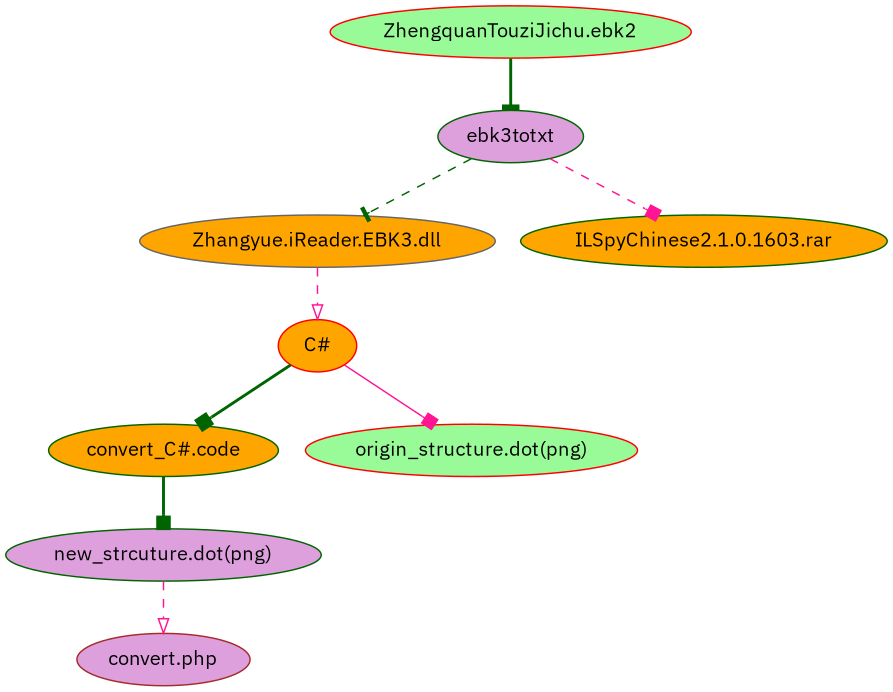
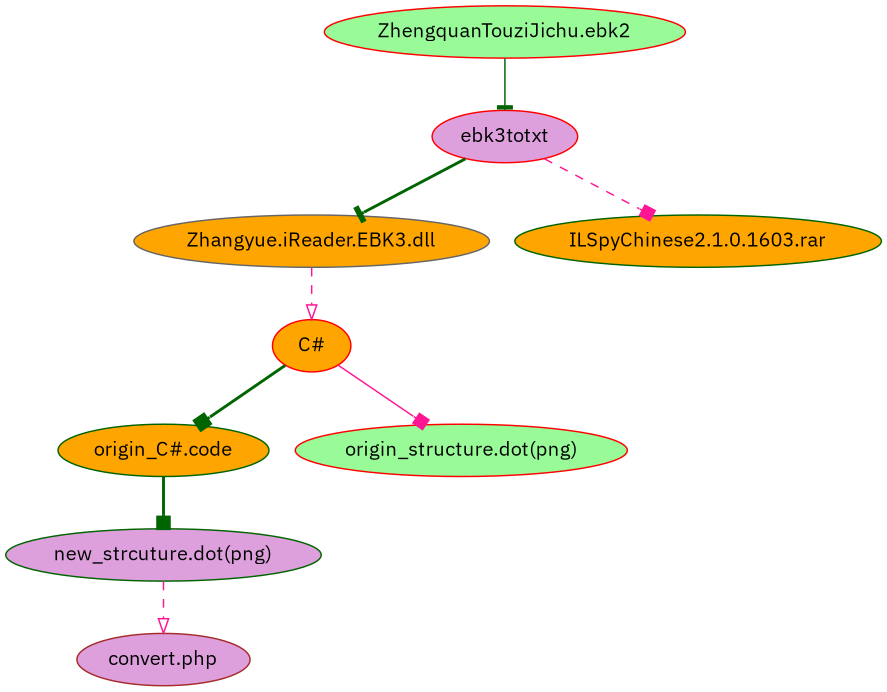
(511, 81) -> (505, 81)
(511, 137) -> (505, 137)
(420, 186) -> (415, 186)
(163, 450) -> (163, 450)
